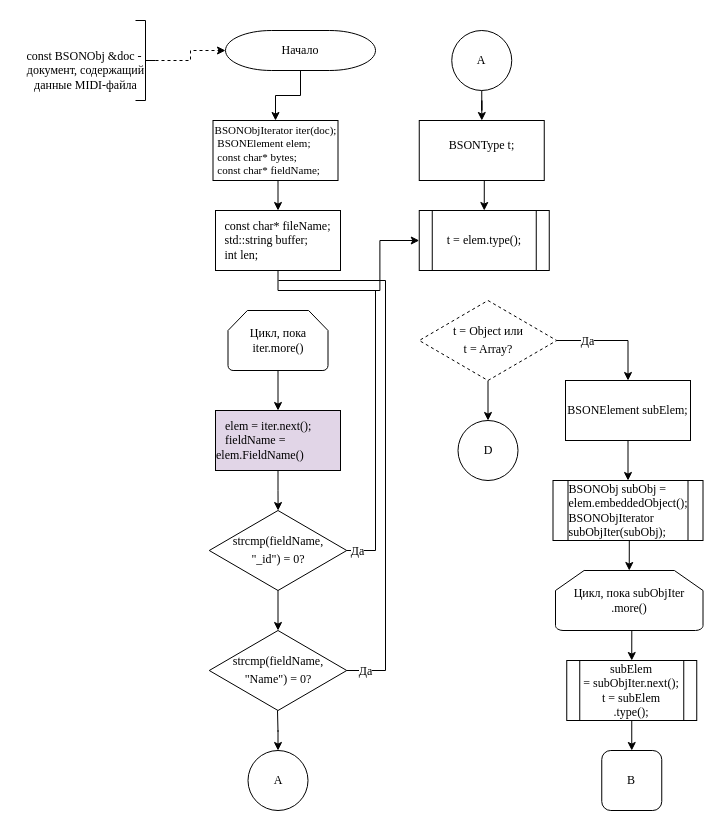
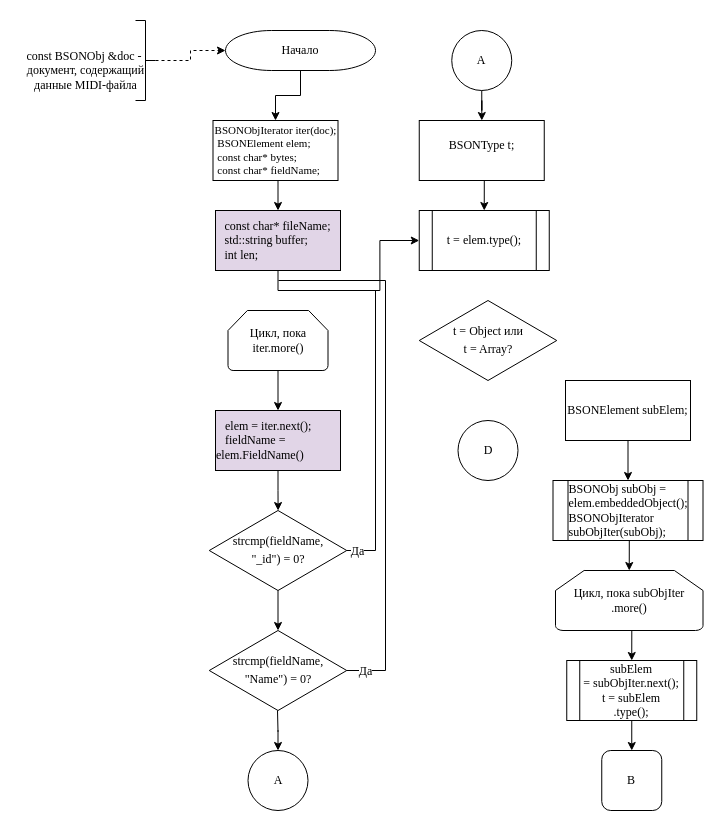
(278, 241) -> (278, 241)
(488, 341) -> (488, 341)
(609, 341) -> none
(488, 397) -> none
